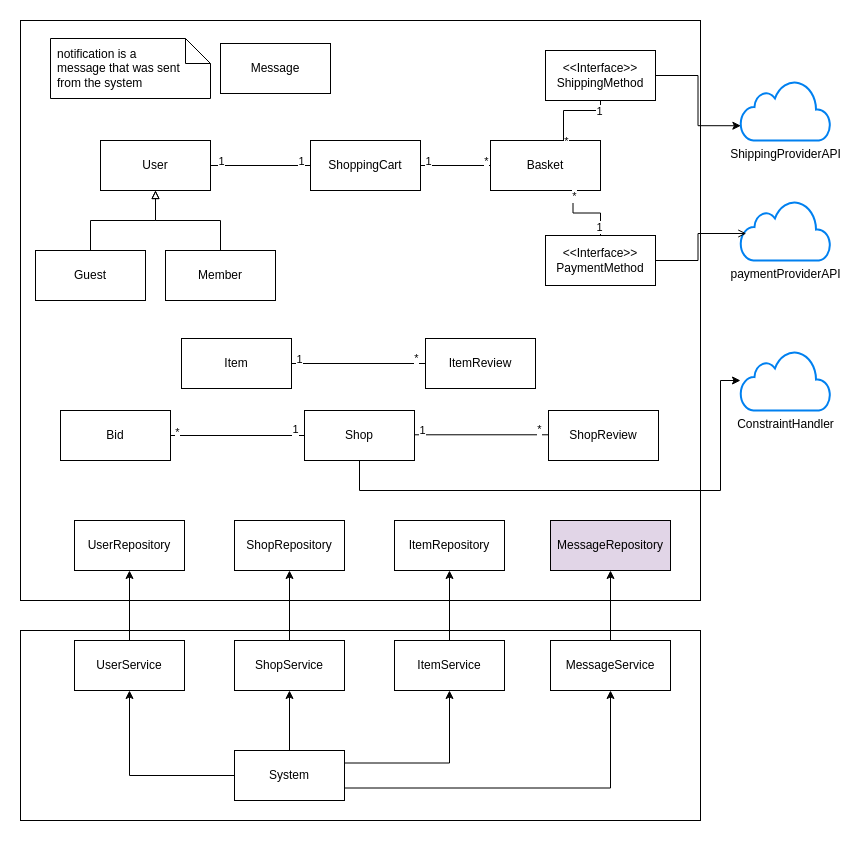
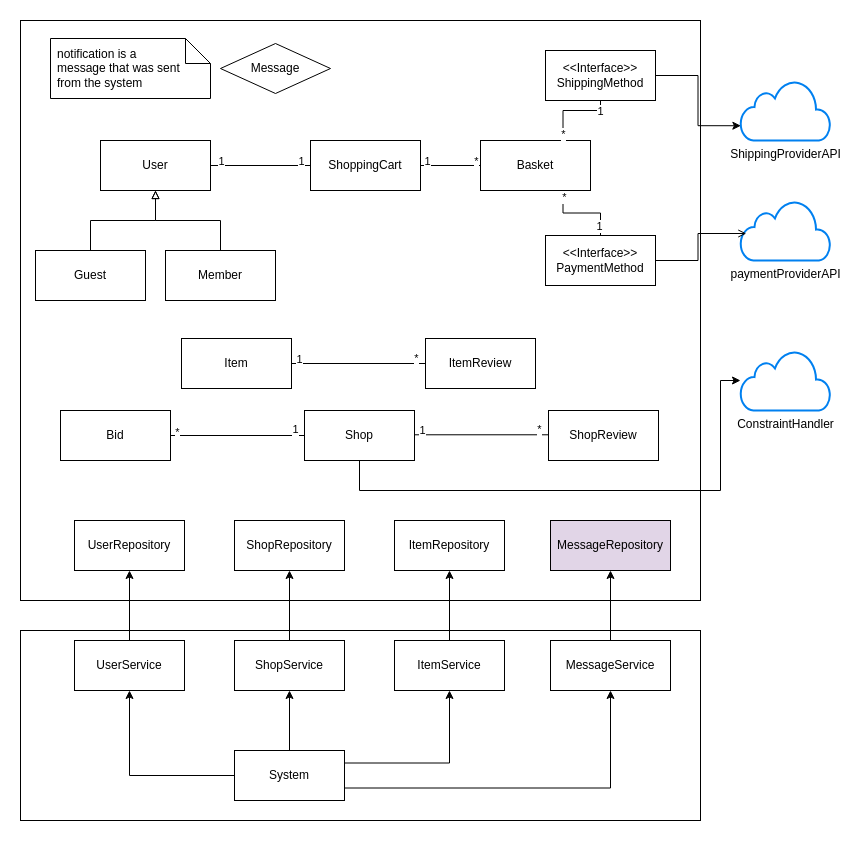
(276, 69) -> (276, 69)
(546, 166) -> (536, 166)
